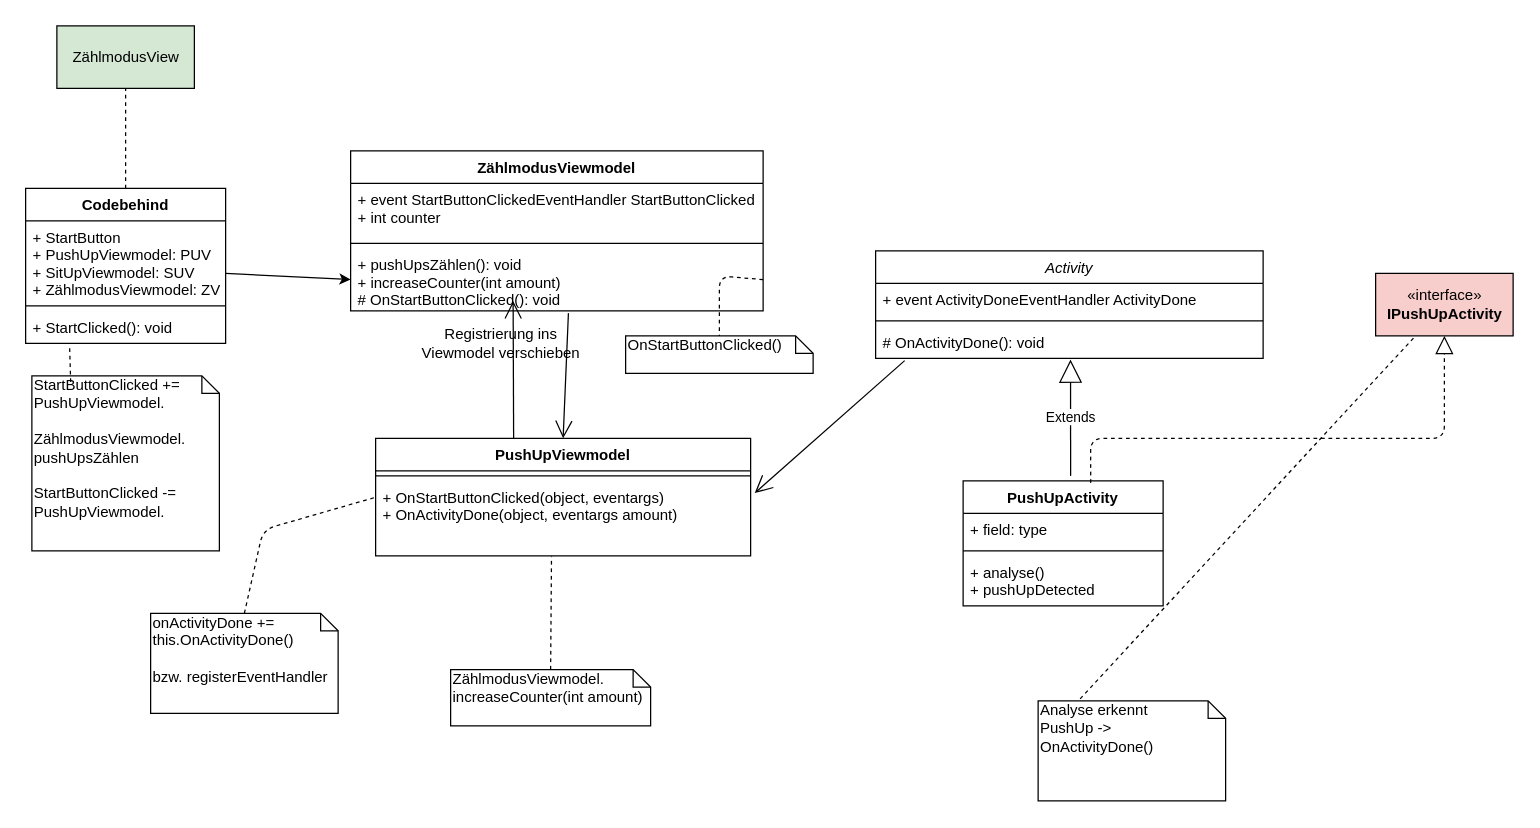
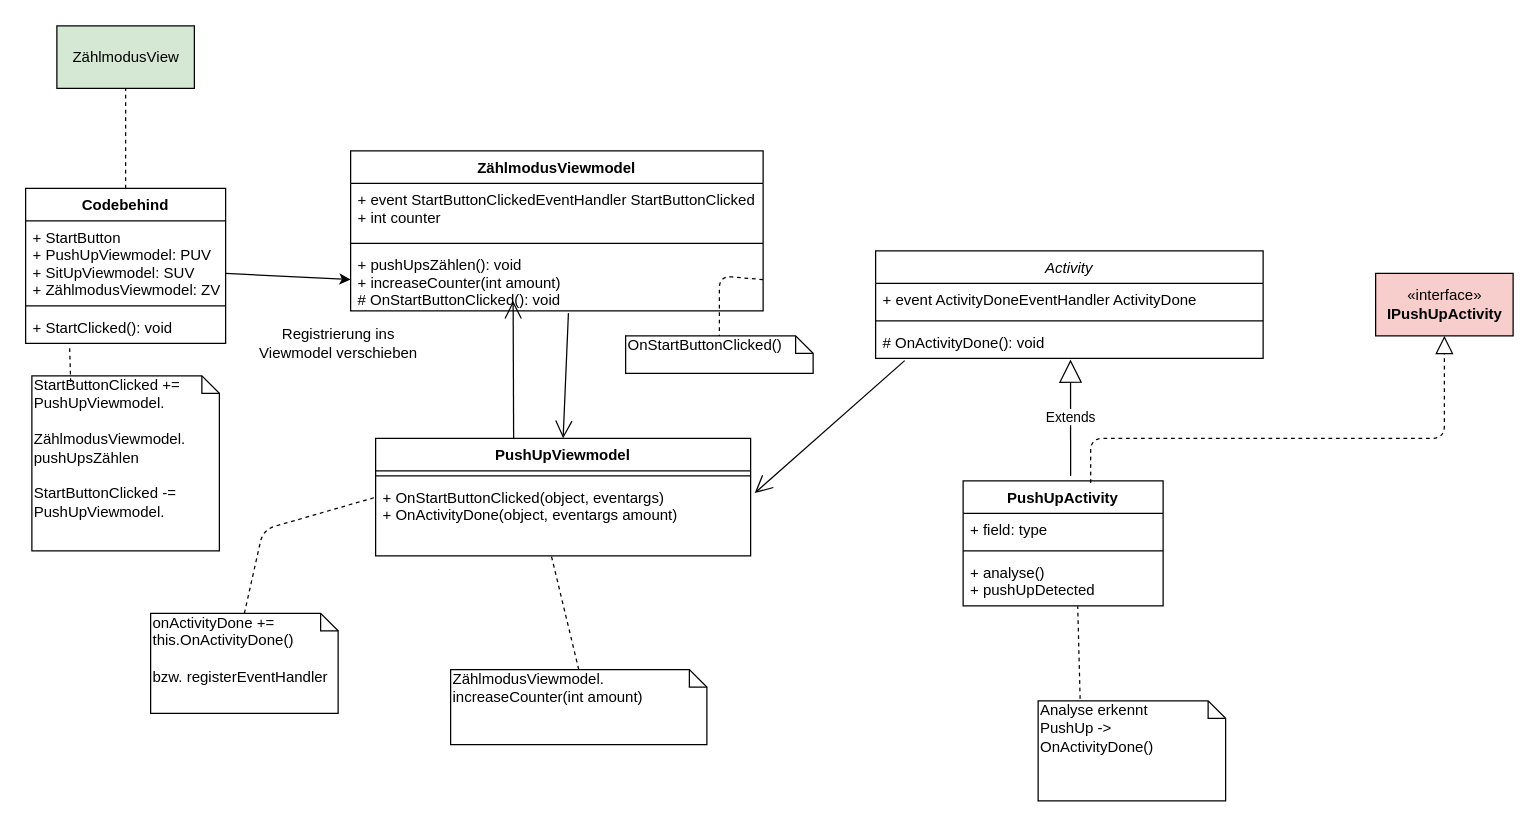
(501, 343) -> (338, 343)
(1247, 518) -> (1079, 653)
(551, 698) -> (579, 707)
